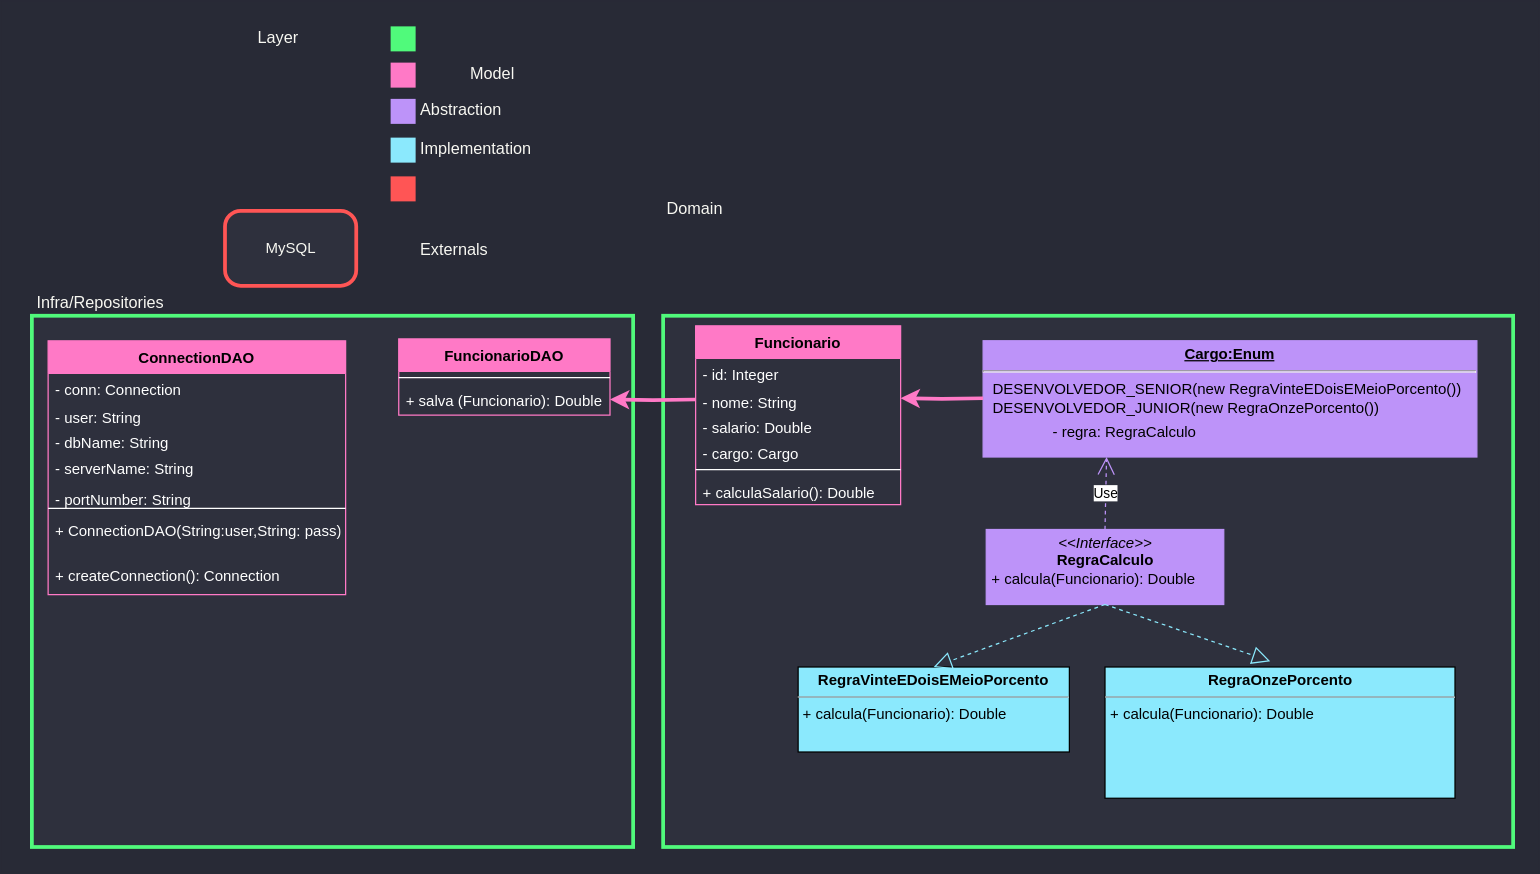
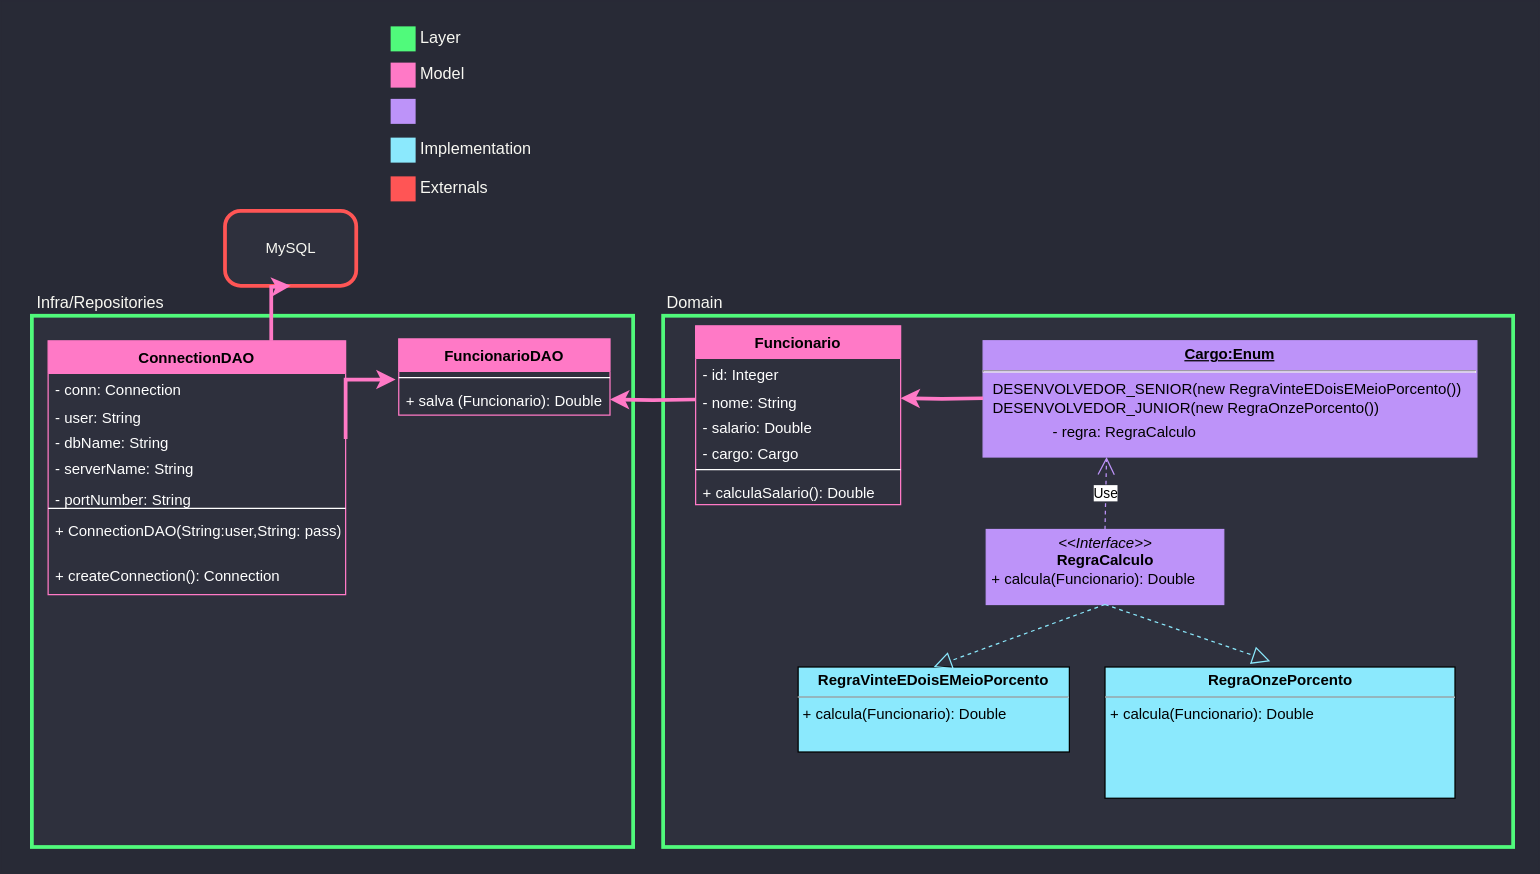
(283, 39) -> (445, 39)
(496, 75) -> (446, 75)
(465, 111) -> none
(689, 212) -> (689, 306)
(458, 251) -> (458, 189)
none -> (271, 311)
none -> (365, 379)
